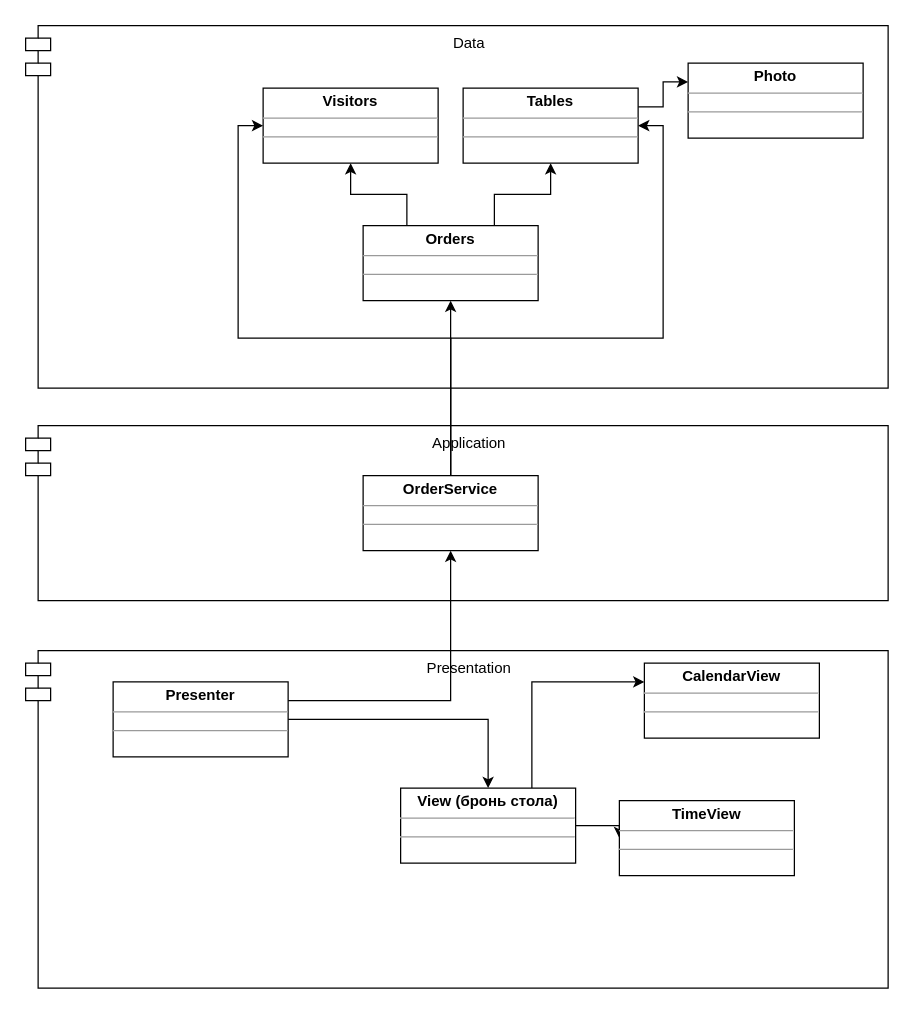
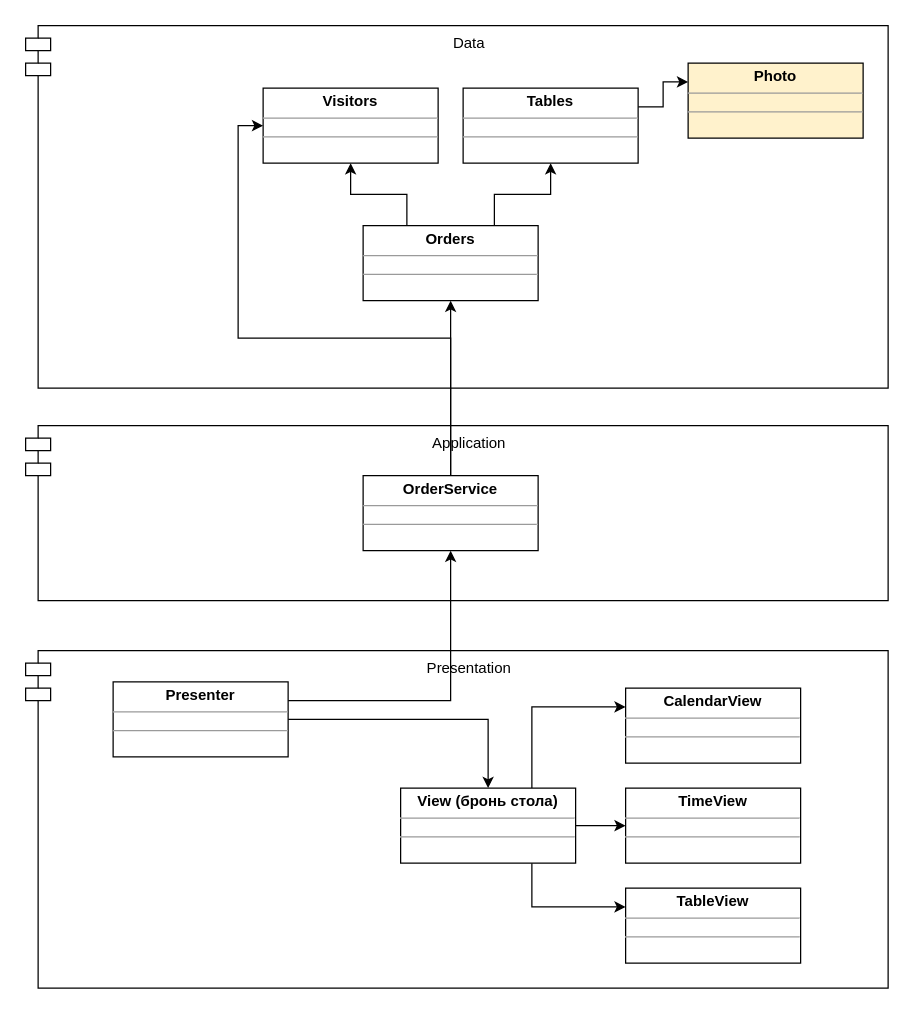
(776, 101) -> (776, 101)
(663, 329) -> none
(732, 701) -> (713, 726)
(707, 838) -> (713, 826)
none -> (553, 907)
none -> (713, 926)
